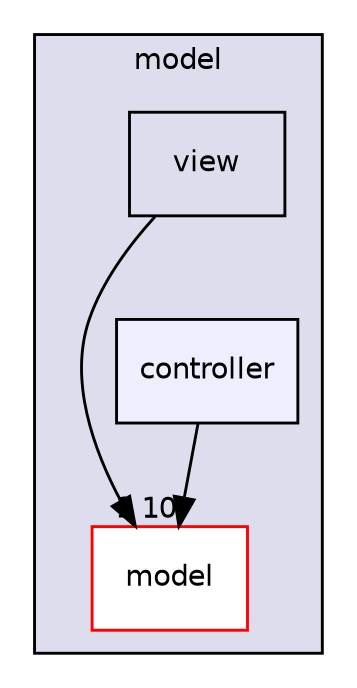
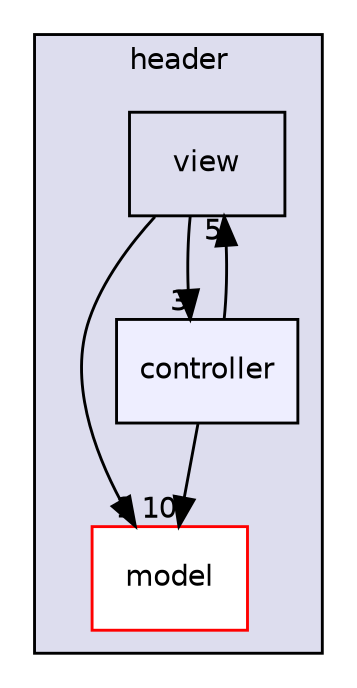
(178, 62) -> (178, 62)
none -> (188, 253)
none -> (226, 282)
